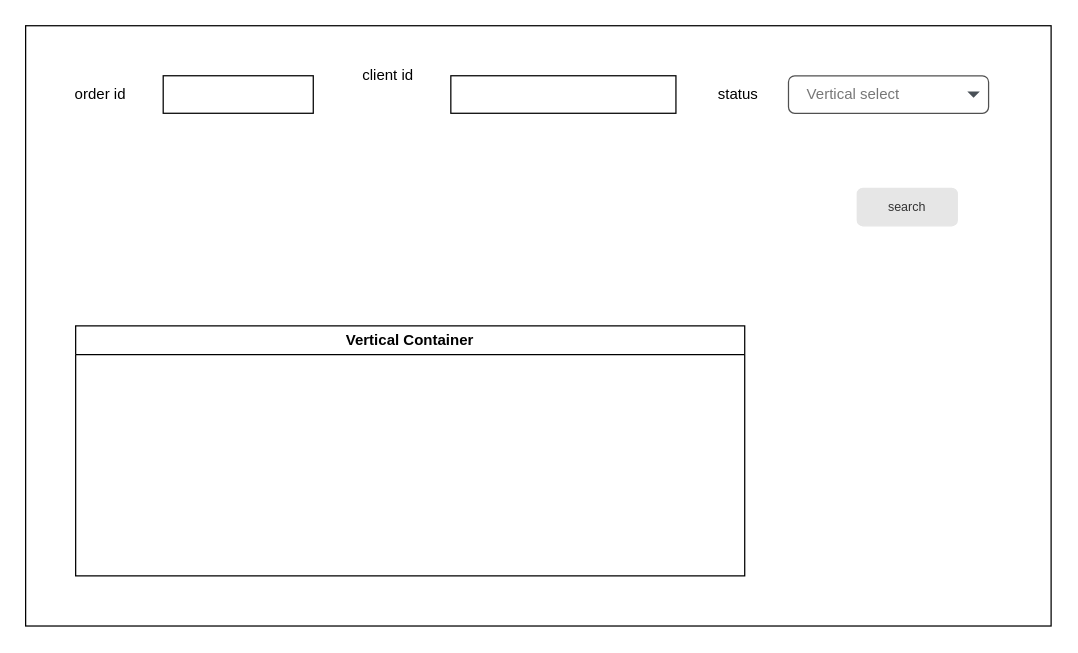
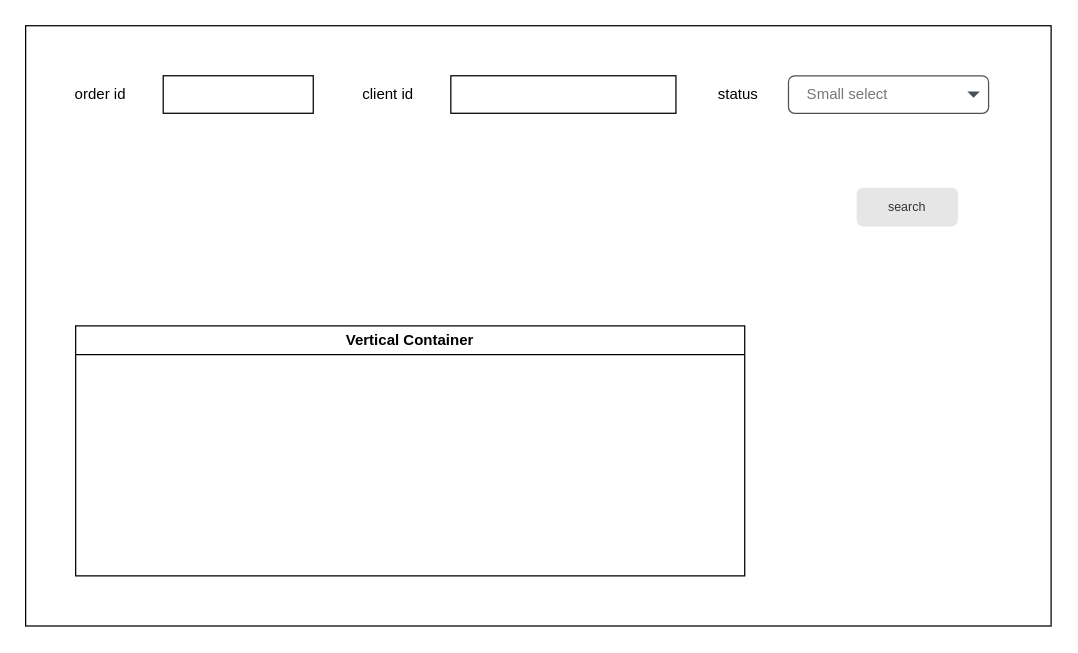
(388, 76) -> (388, 94)
(862, 94) -> (849, 94)
